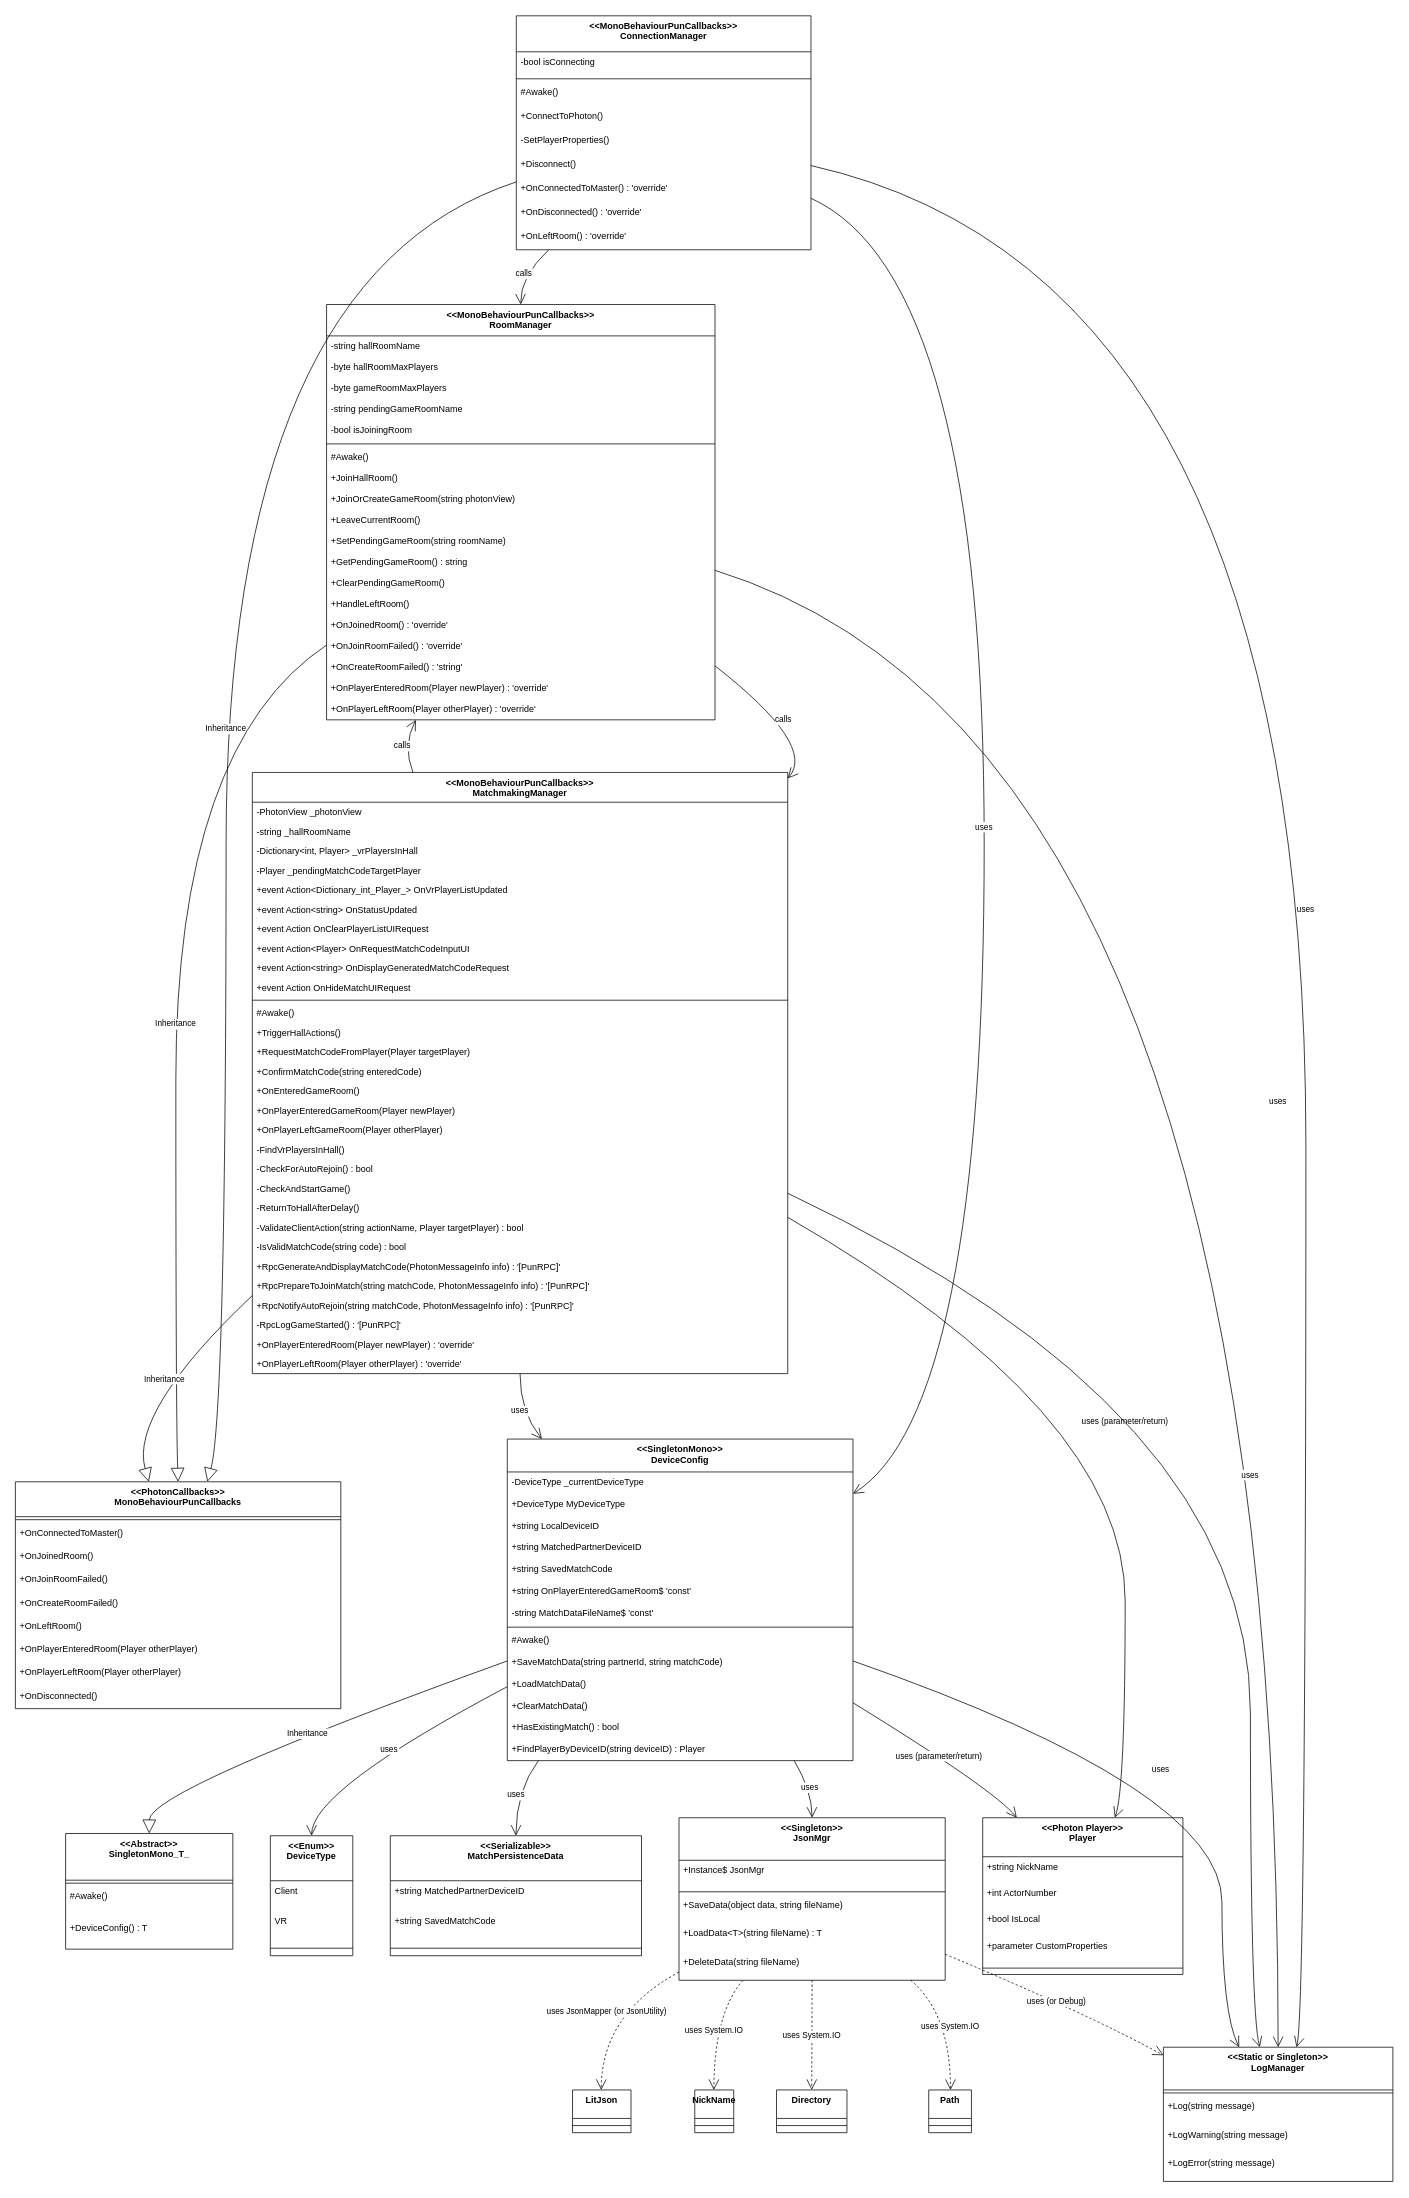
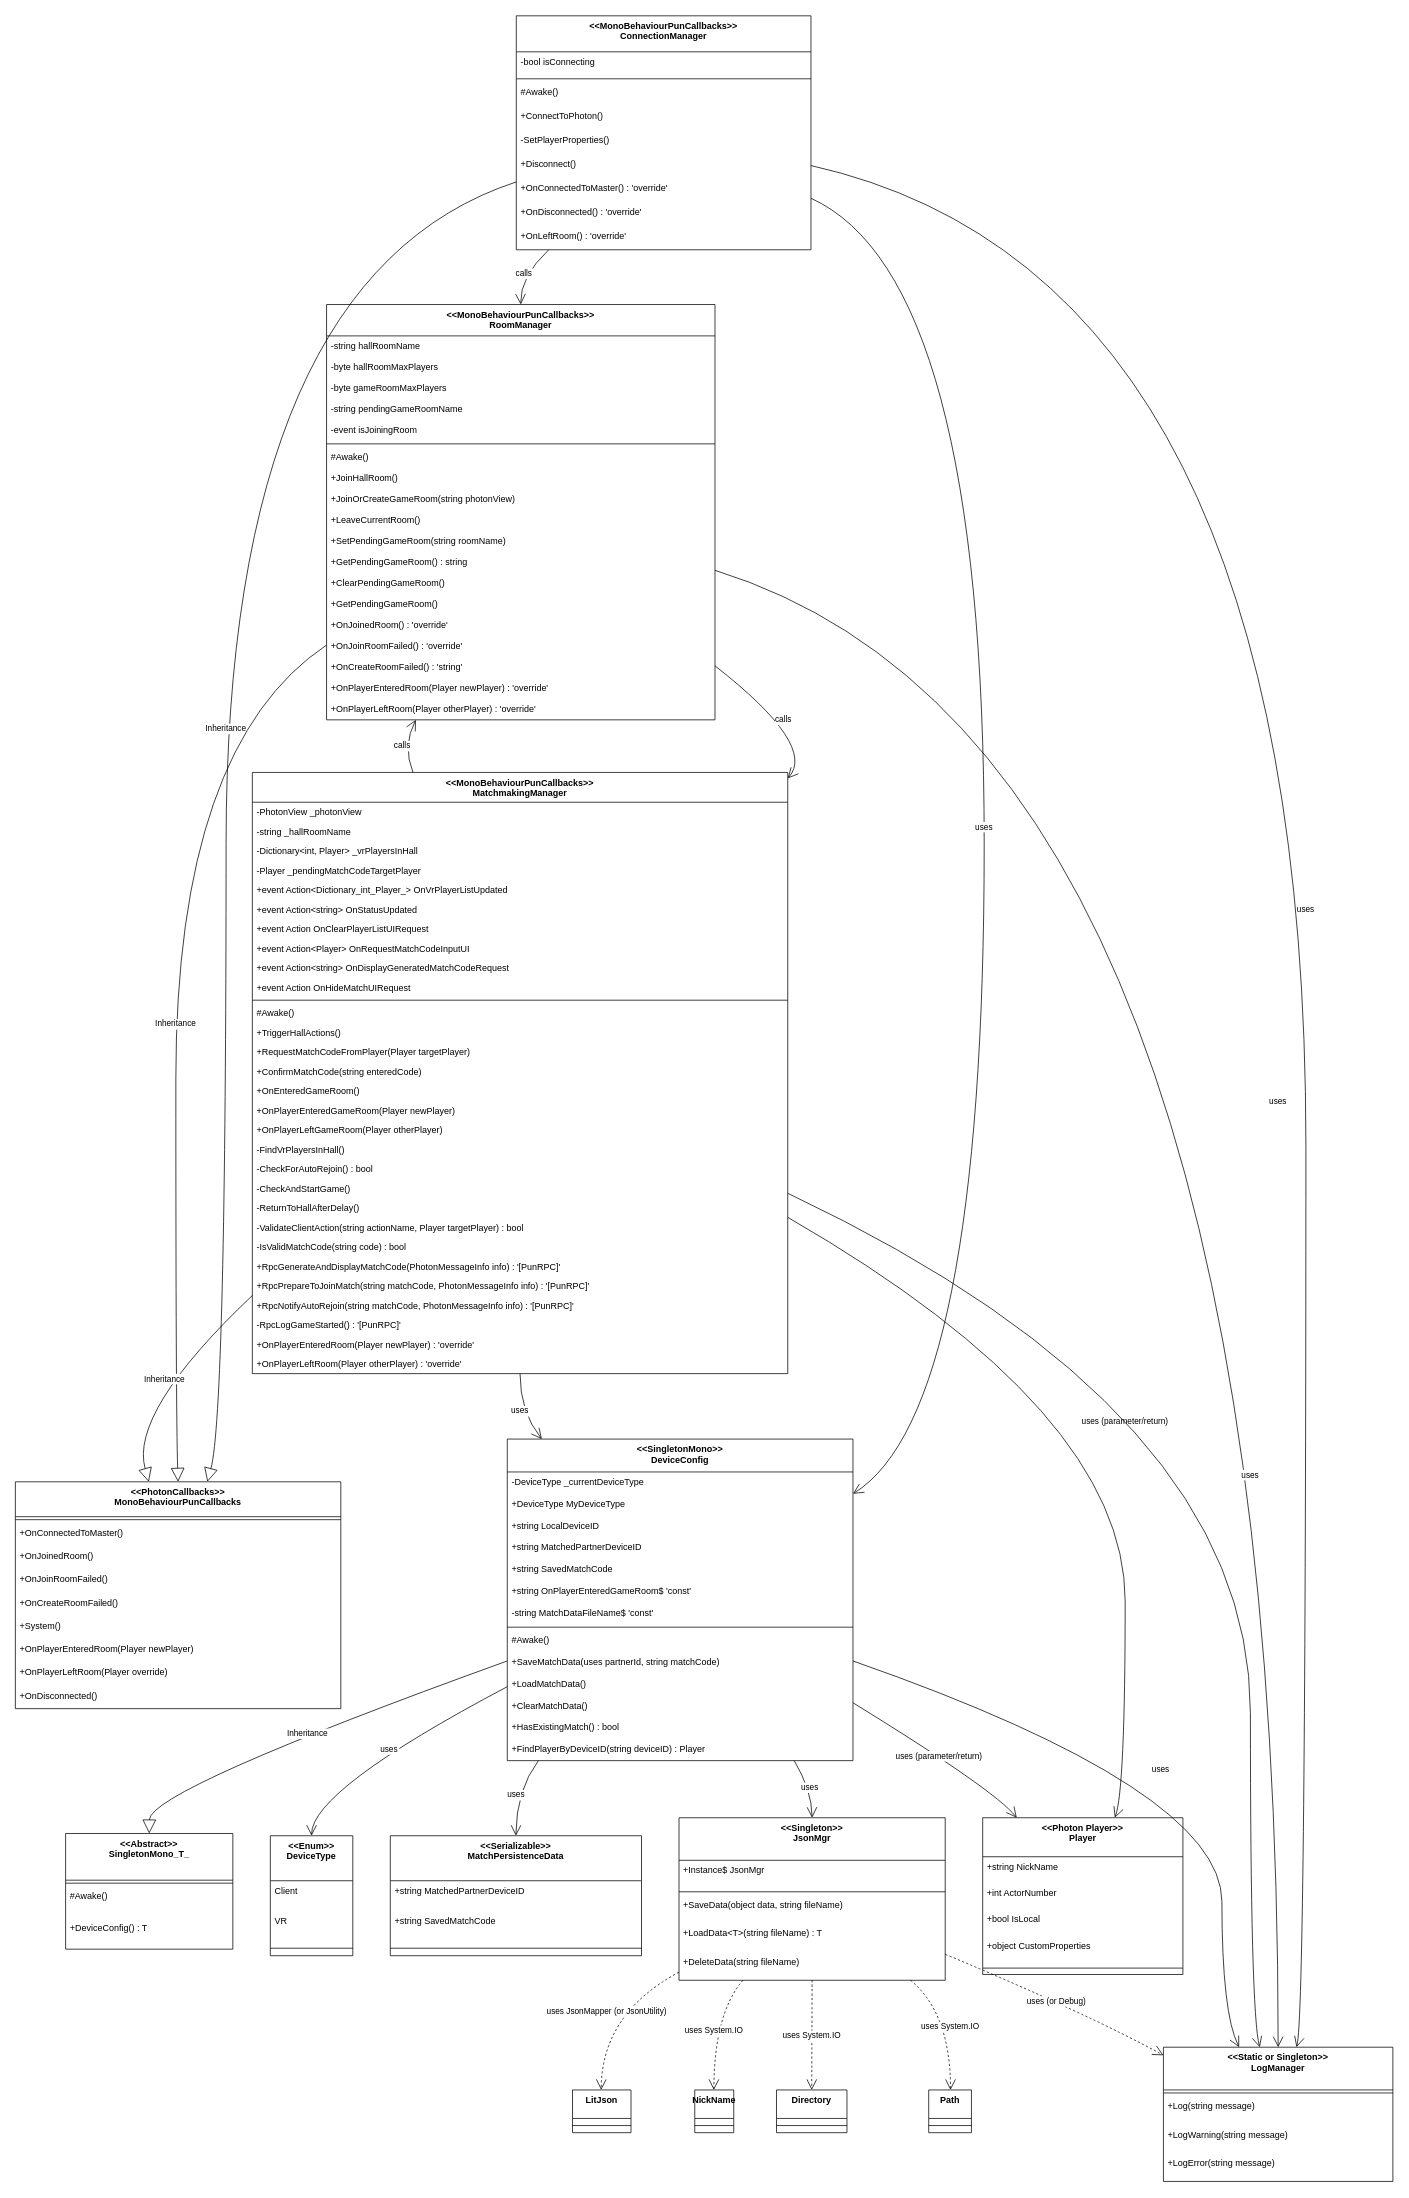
(373, 430) -> (376, 430)
(372, 604) -> (383, 604)
(52, 1626) -> (42, 1626)
(116, 1649) -> (111, 1649)
(630, 1662) -> (627, 1662)
(108, 1672) -> (101, 1672)
(1053, 1946) -> (1045, 1946)
